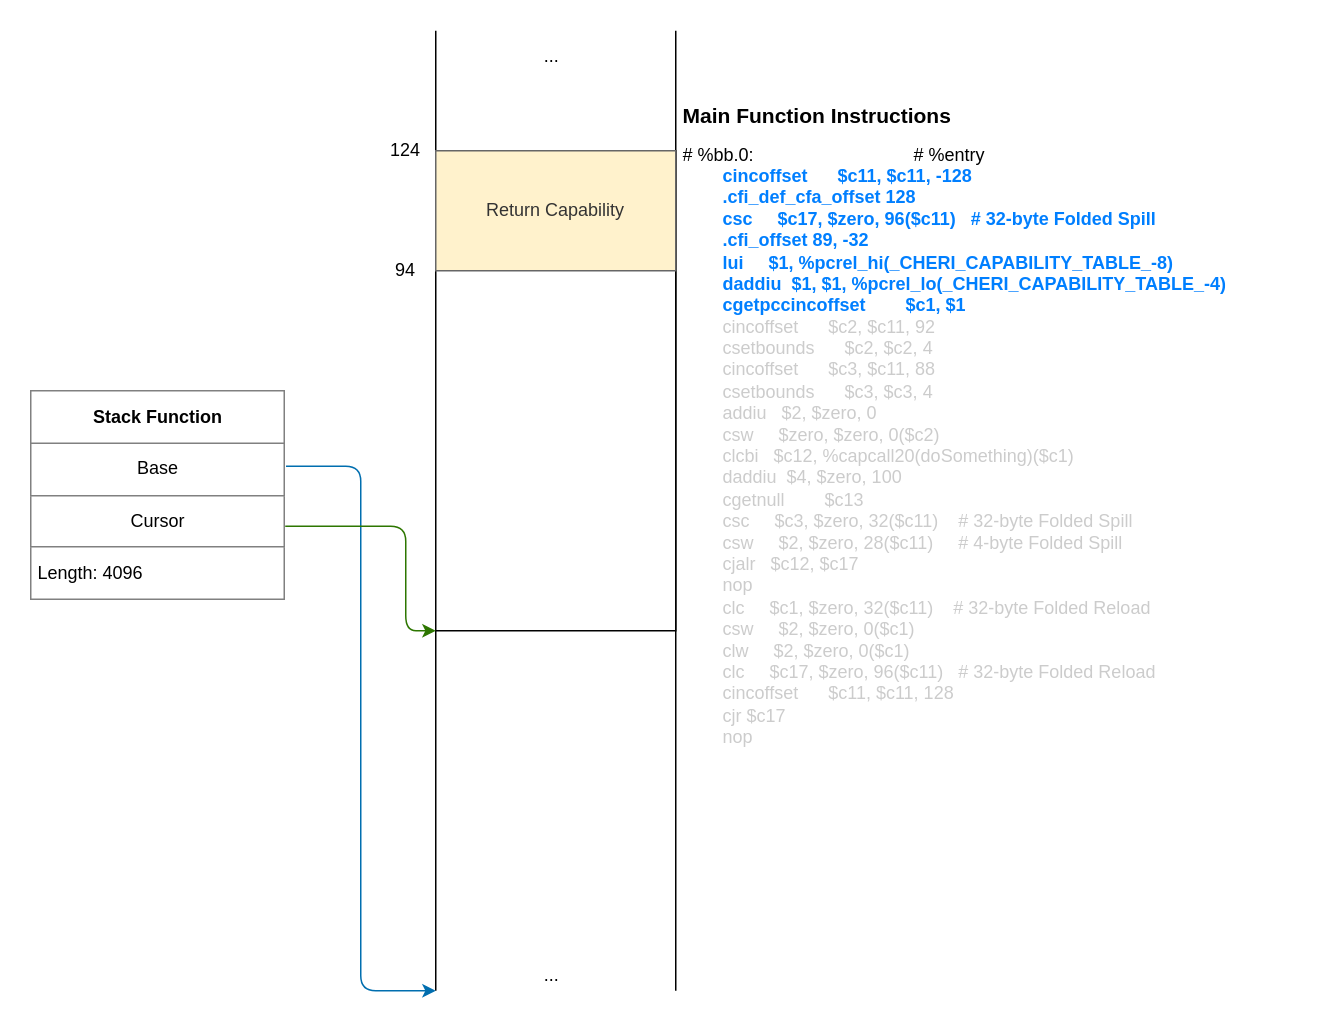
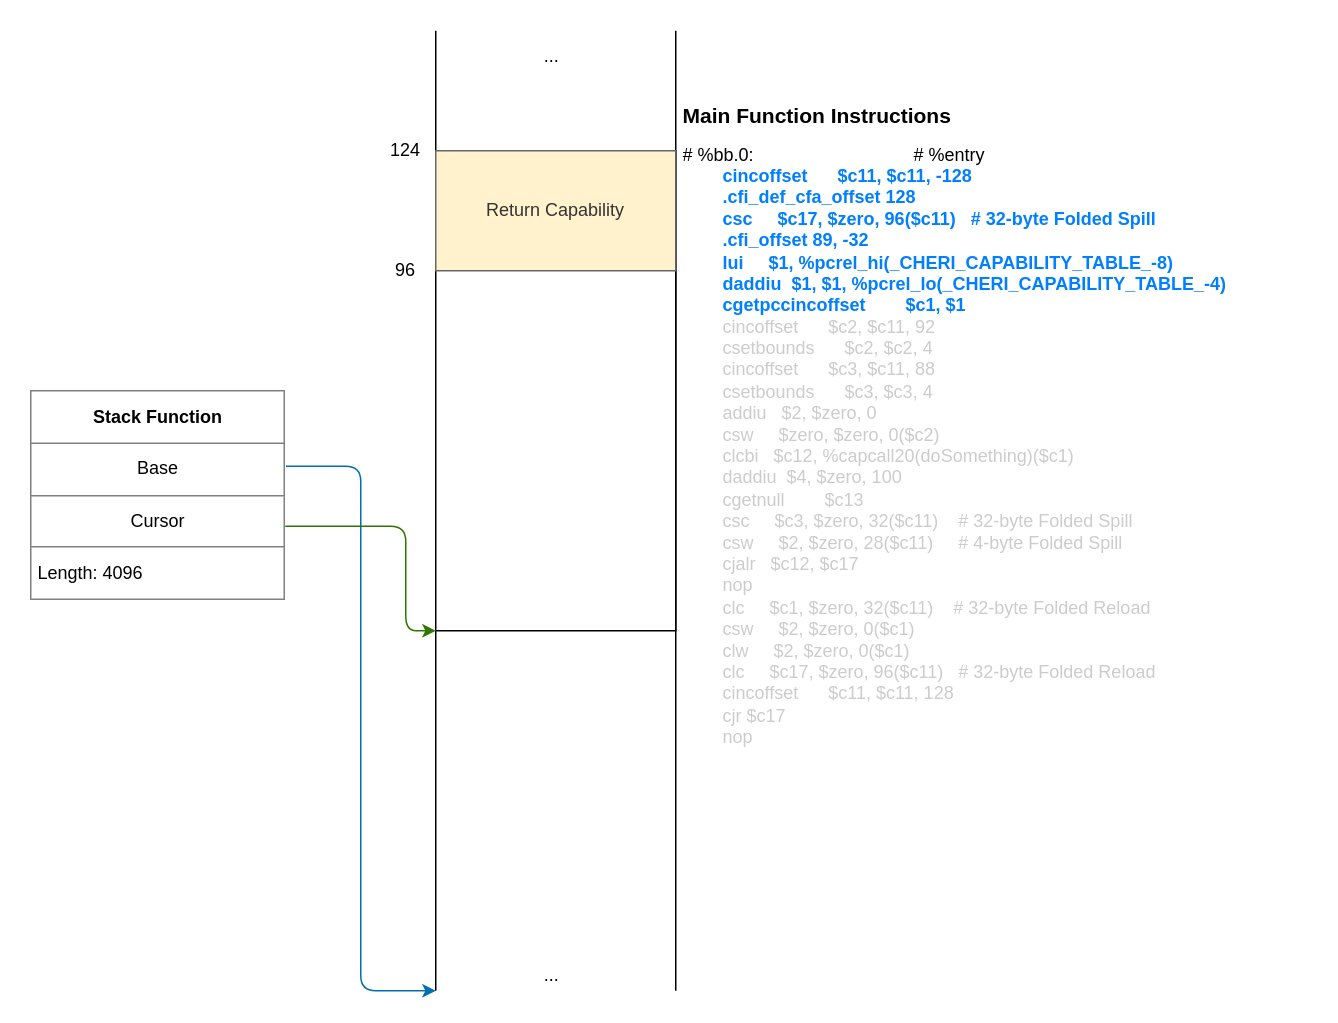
(406, 271) -> (406, 271)
